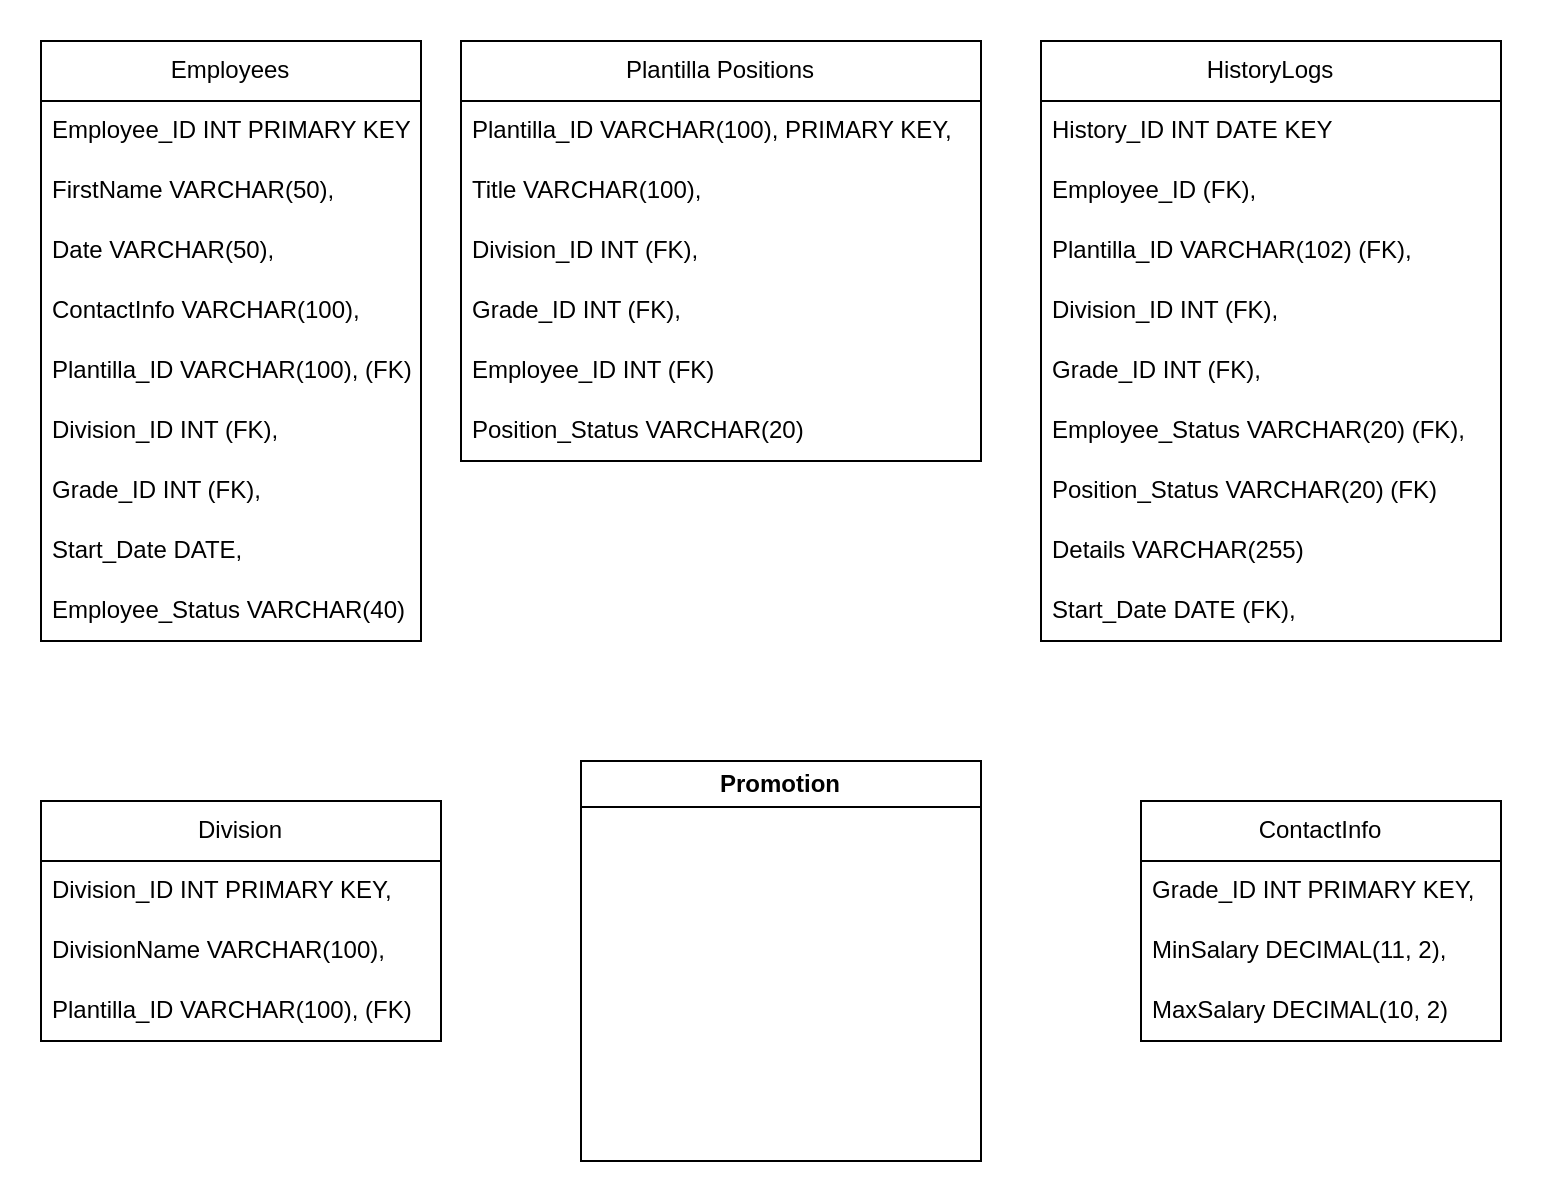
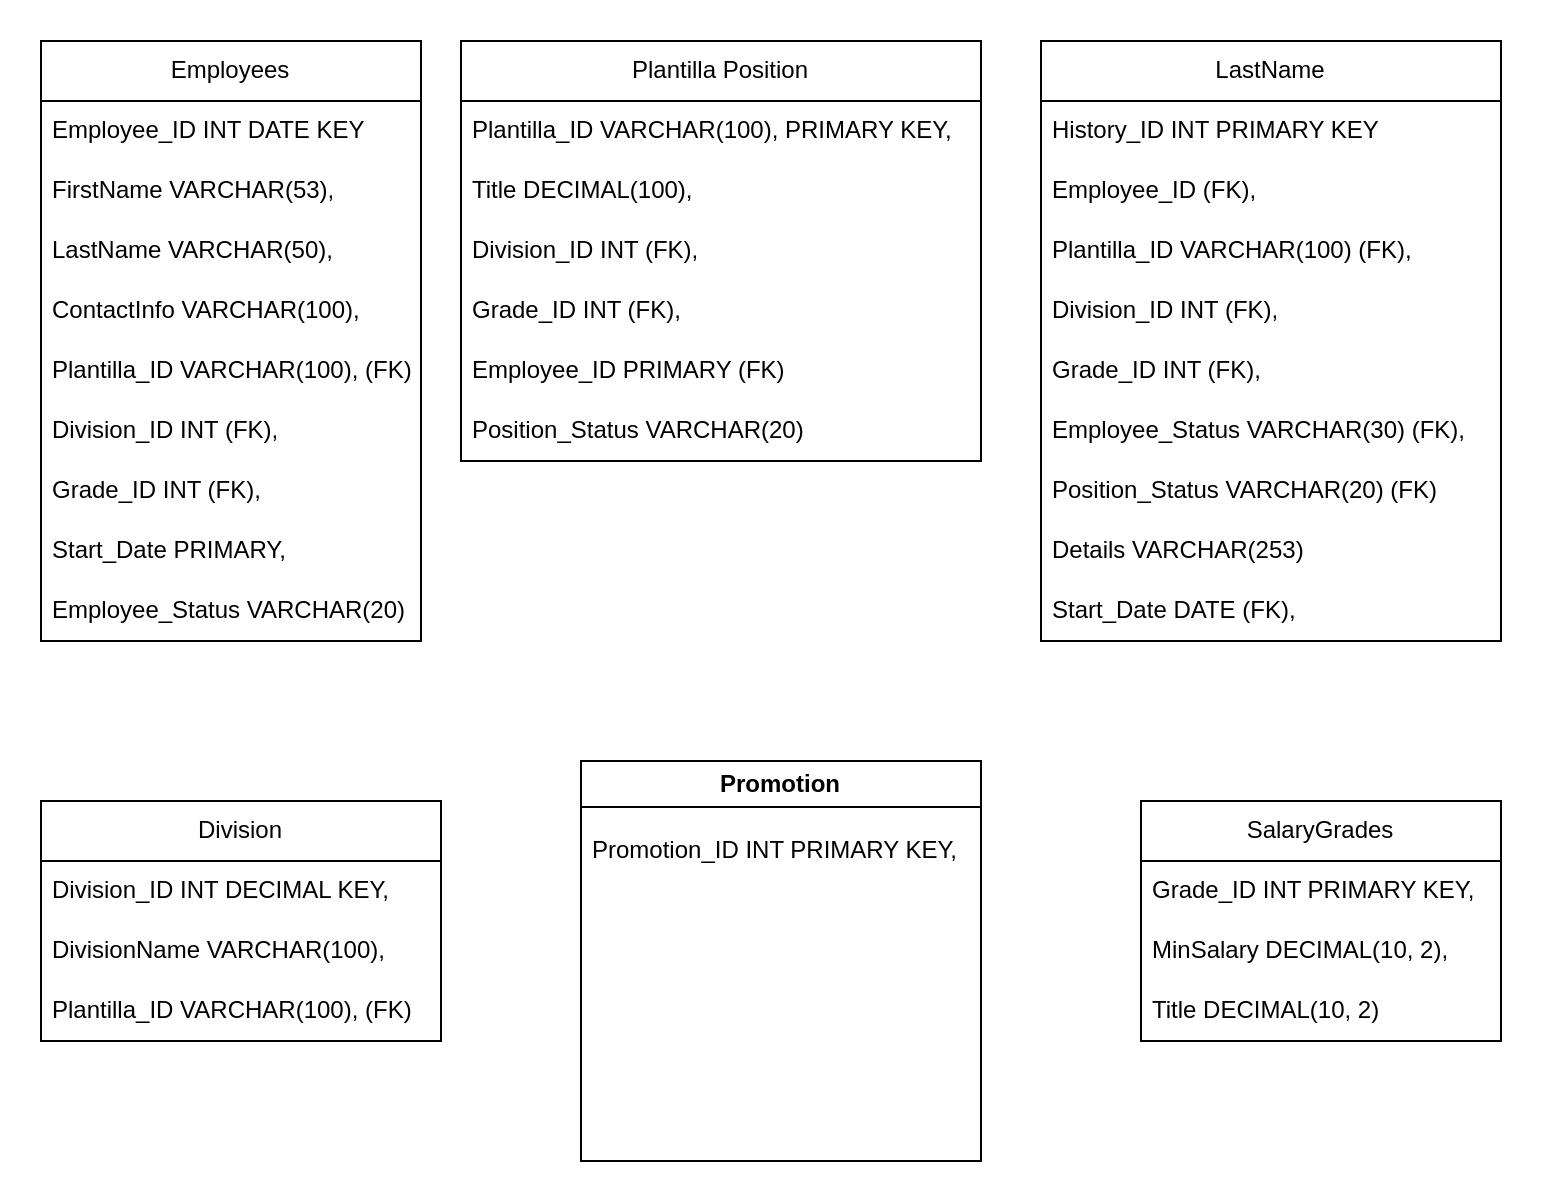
(721, 71) -> (721, 71)
(1271, 71) -> (1271, 71)
(222, 131) -> (202, 131)
(1195, 131) -> (1215, 131)
(191, 191) -> (191, 191)
(588, 191) -> (588, 191)
(161, 251) -> (188, 251)
(1239, 251) -> (1239, 251)
(598, 371) -> (625, 371)
(1262, 431) -> (1262, 431)
(154, 551) -> (174, 551)
(1178, 551) -> (1178, 551)
(228, 611) -> (228, 611)
(1321, 831) -> (1321, 831)
none -> (781, 851)
(219, 891) -> (219, 891)
(1302, 951) -> (1302, 951)
(1302, 1011) -> (1272, 1011)
